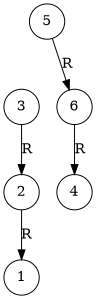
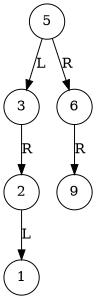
none -> (36, 59)
(75, 192) -> (75, 192)
(26, 235) -> (26, 235)
